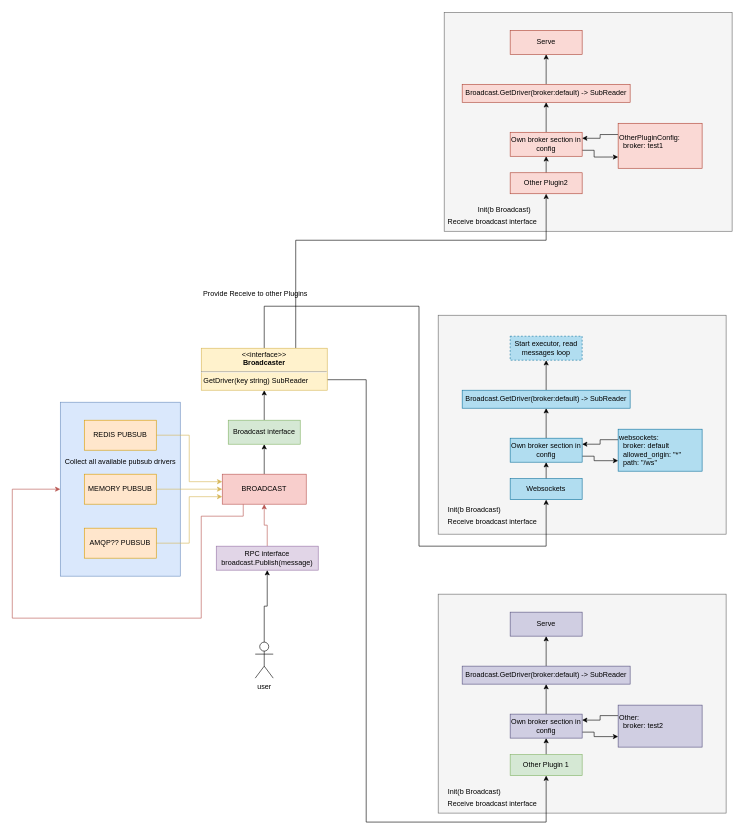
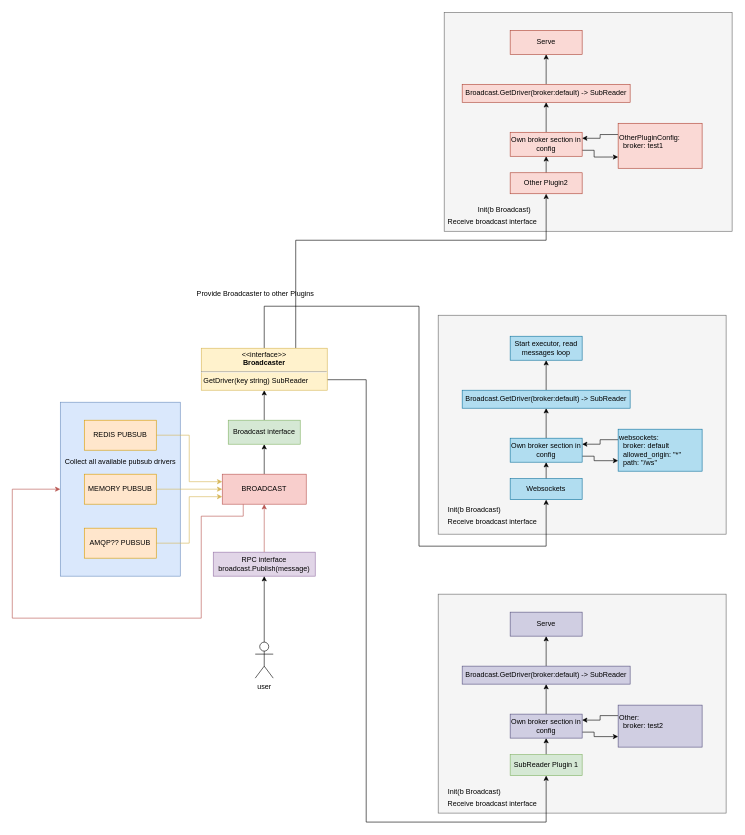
(256, 294) -> (256, 294)
(546, 348) -> (546, 348)
(267, 558) -> (264, 564)
(546, 765) -> (546, 765)
